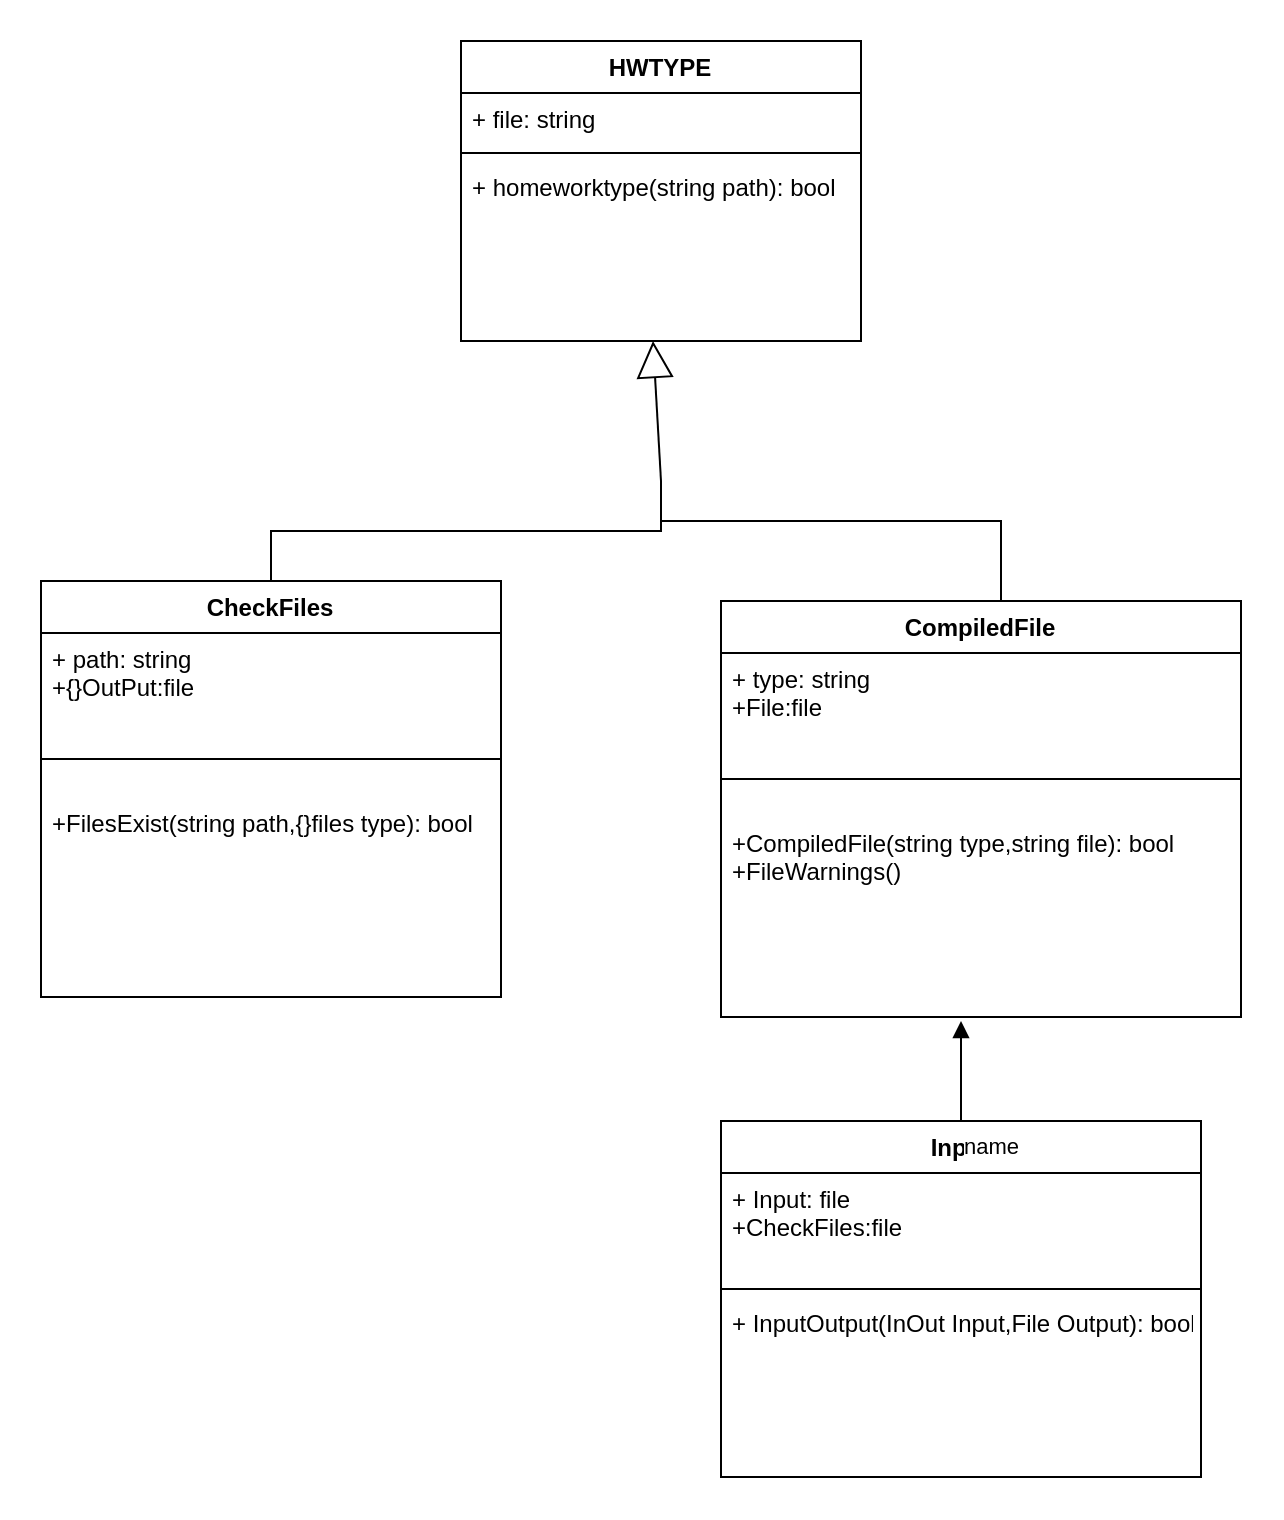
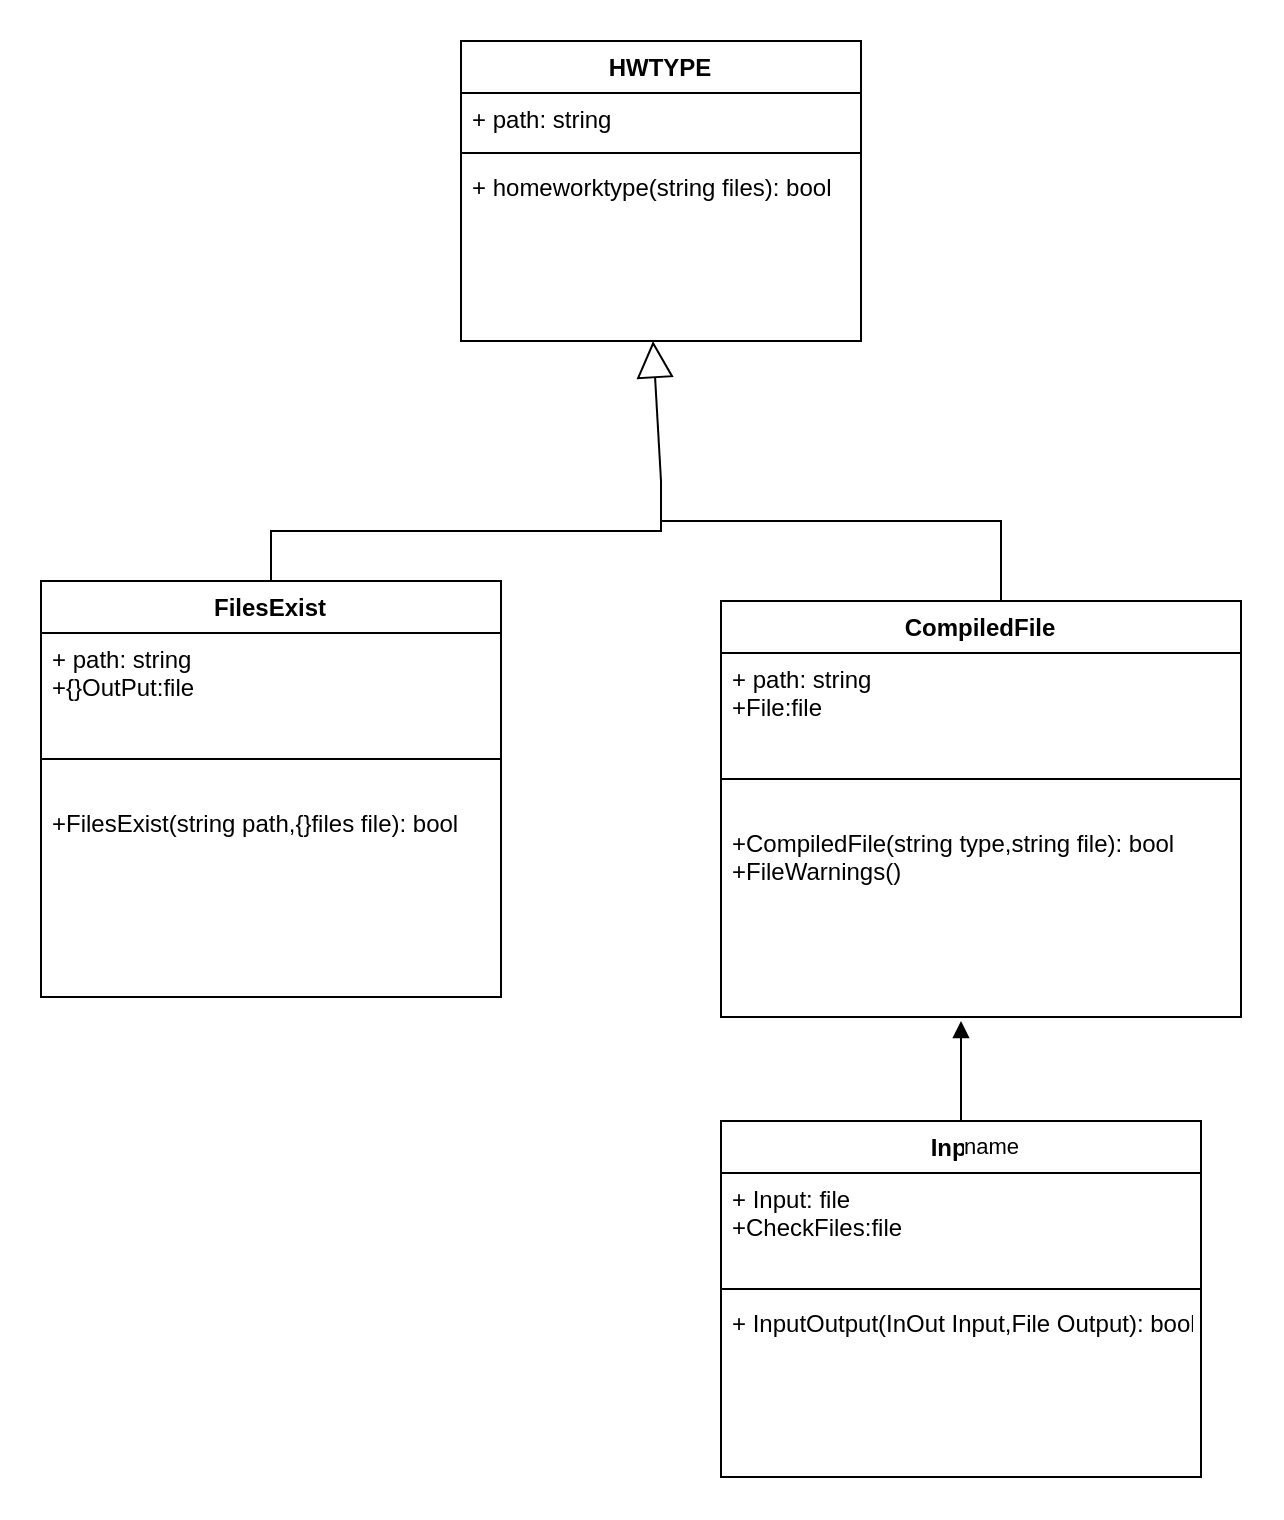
(547, 120) -> (554, 120)
(675, 188) -> (676, 188)
(270, 608) -> (270, 608)
(814, 680) -> (814, 680)
(304, 824) -> (297, 824)
